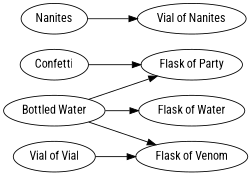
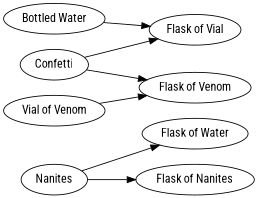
(192, 19) -> (195, 180)
(192, 65) -> (195, 30)
(118, 111) -> (116, 159)
(118, 132) -> (113, 74)
(54, 157) -> (54, 111)
